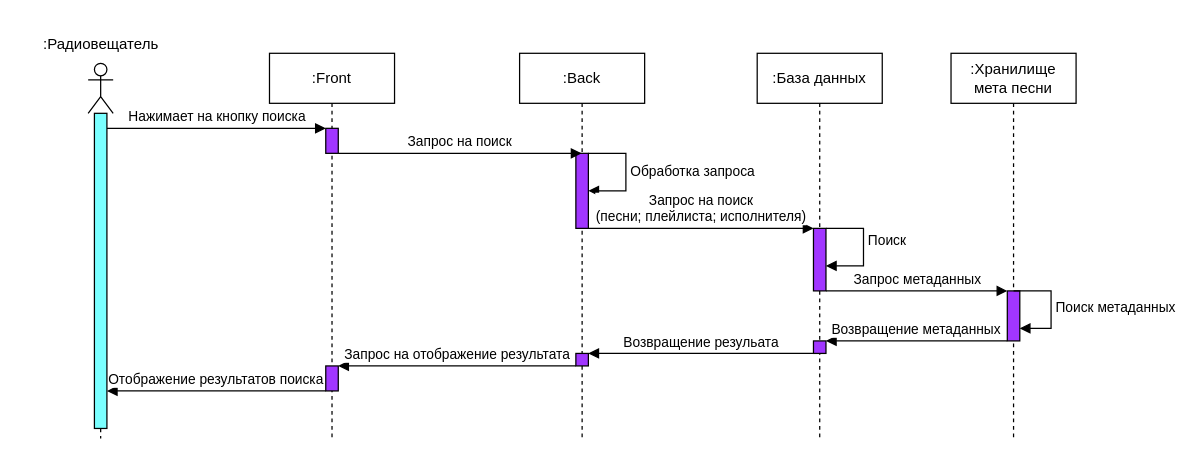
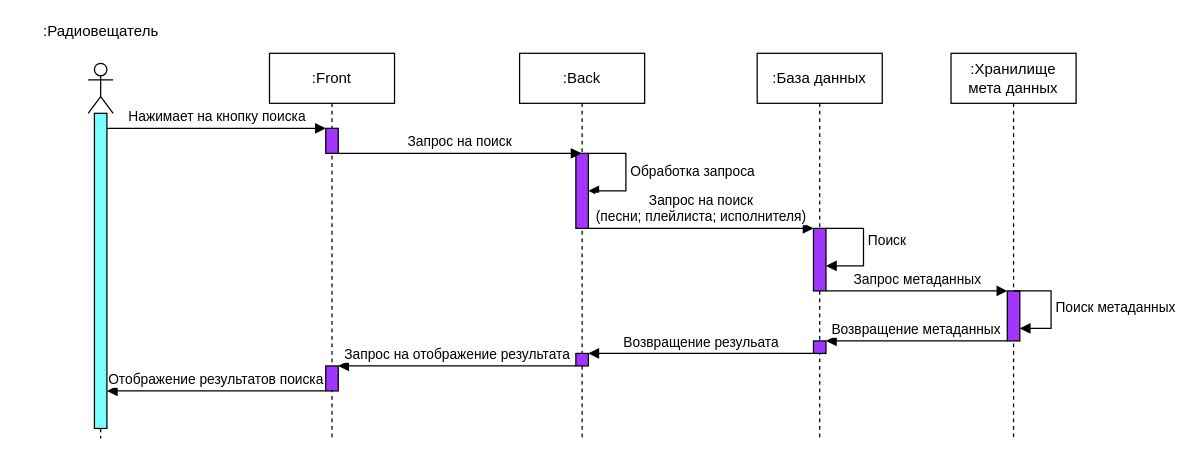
(101, 44) -> (101, 32)
(1013, 78) -> (1013, 78)
